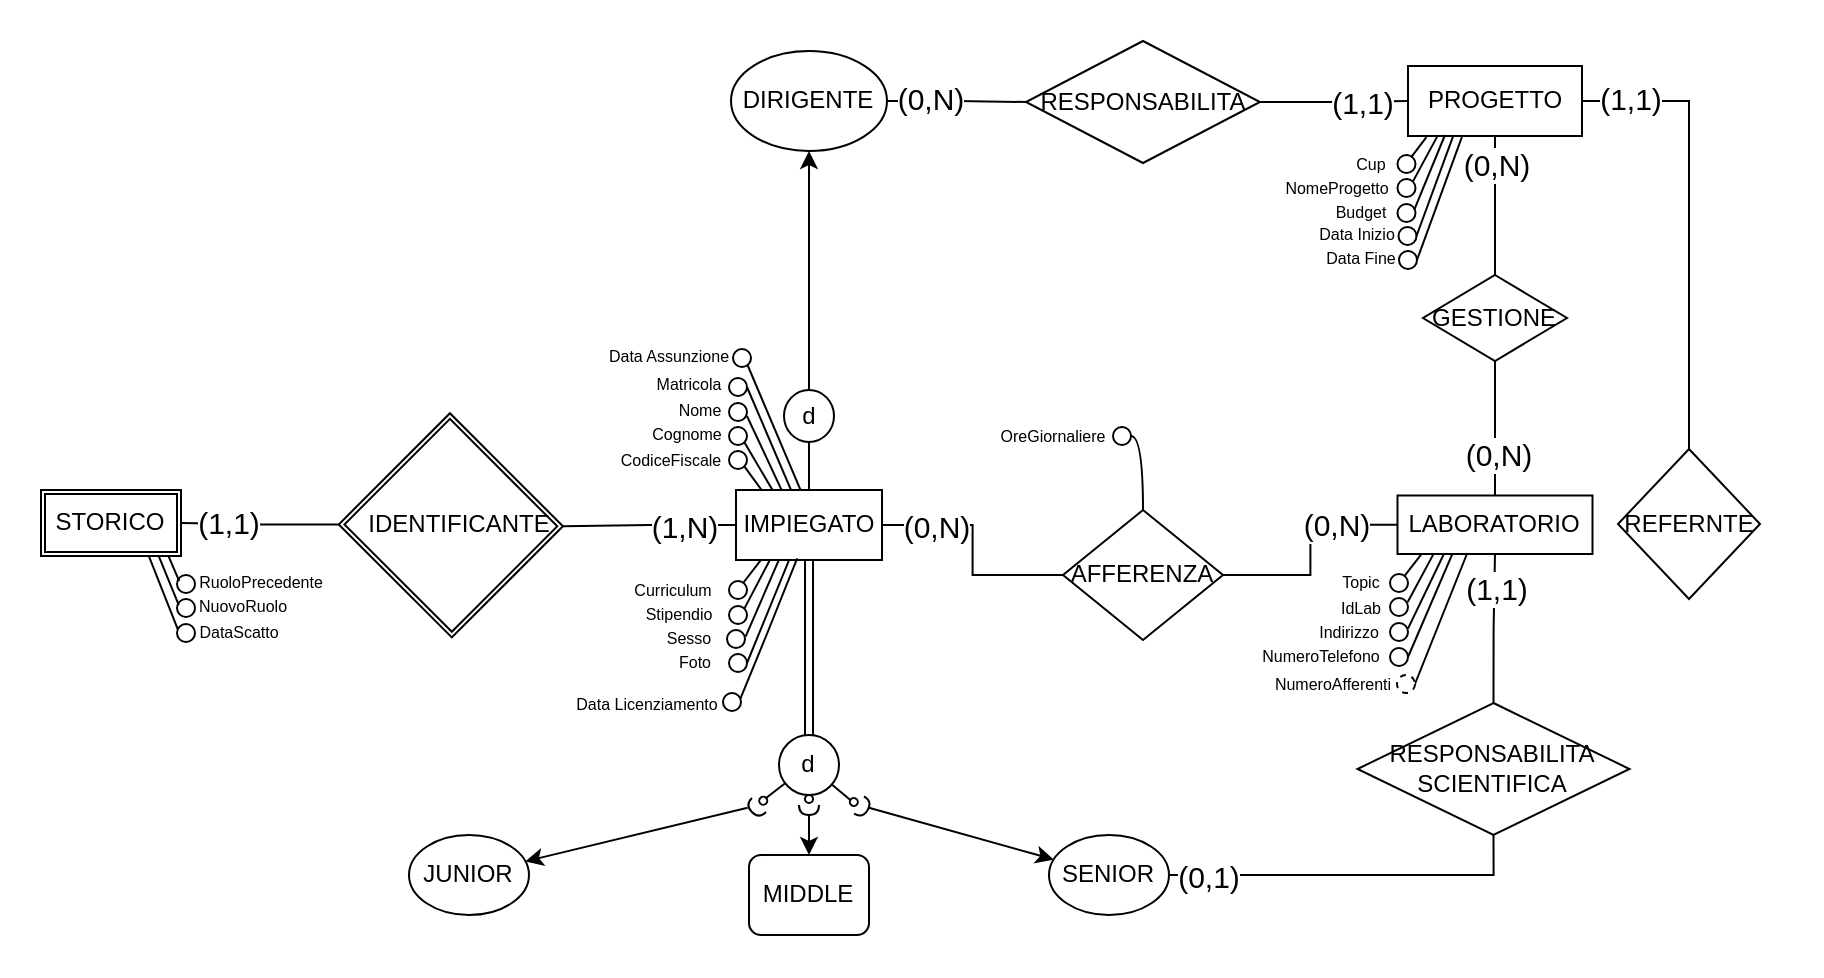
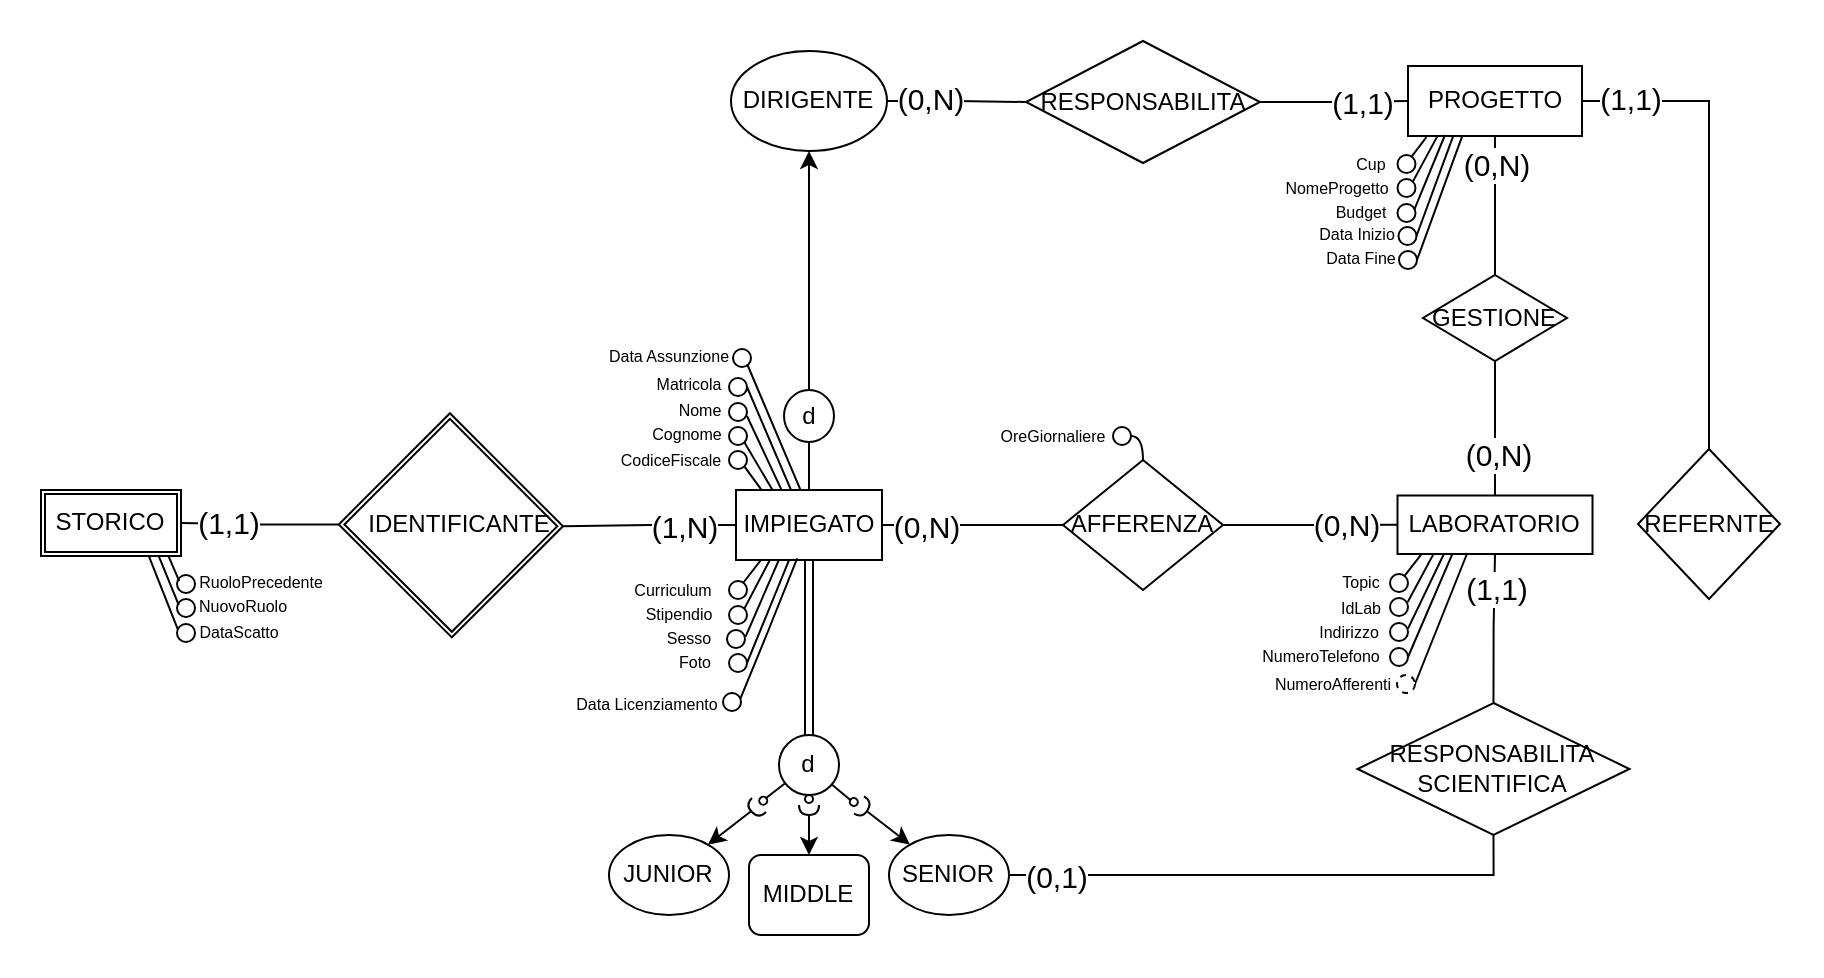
(1689, 524) -> (1709, 524)
(1143, 575) -> (1143, 525)
(469, 875) -> (669, 875)
(1109, 875) -> (949, 875)
